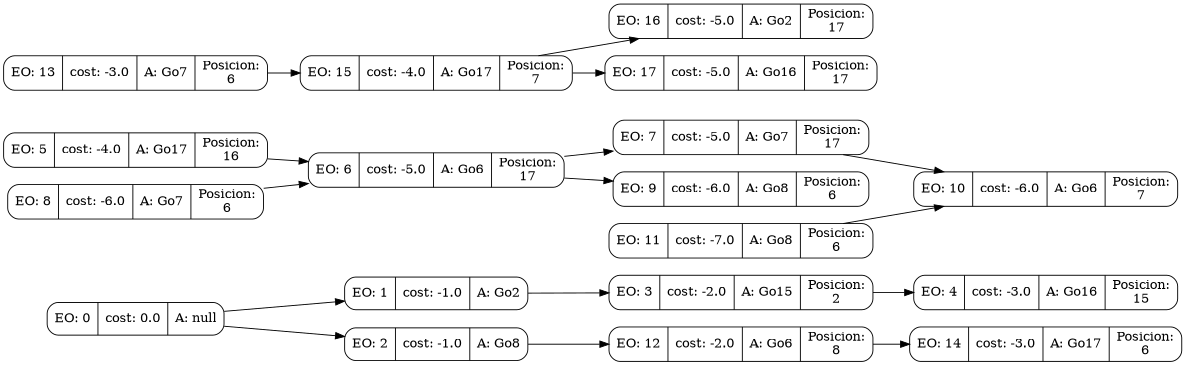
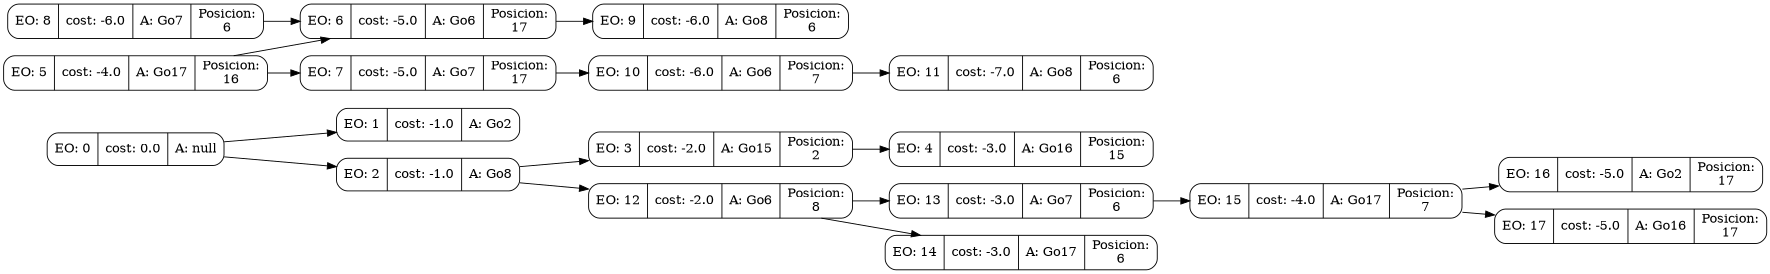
(584, 154) -> (279, 73)
none -> (866, 201)
(889, 216) -> (866, 73)
(564, 293) -> (550, 164)
